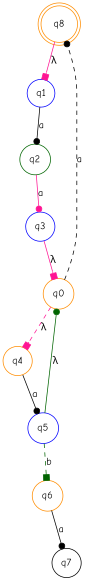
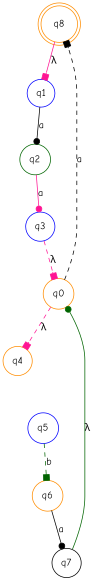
(77, 164) -> (77, 164)
(48, 256) -> (48, 256)
(51, 364) -> (85, 430)
(29, 392) -> none
